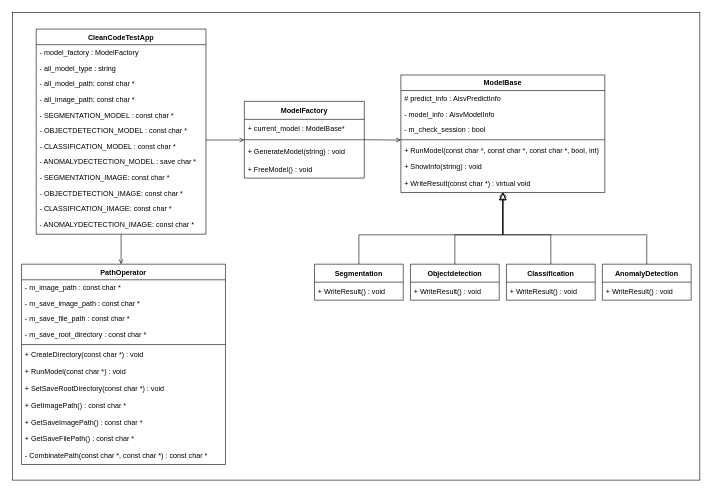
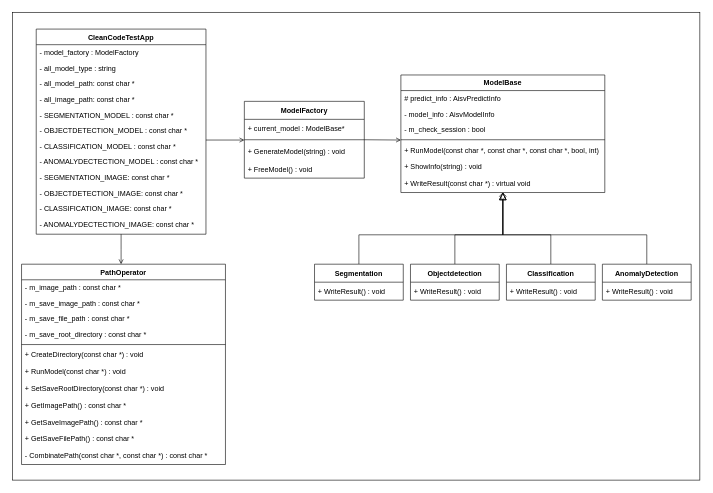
(113, 162) -> (115, 162)
